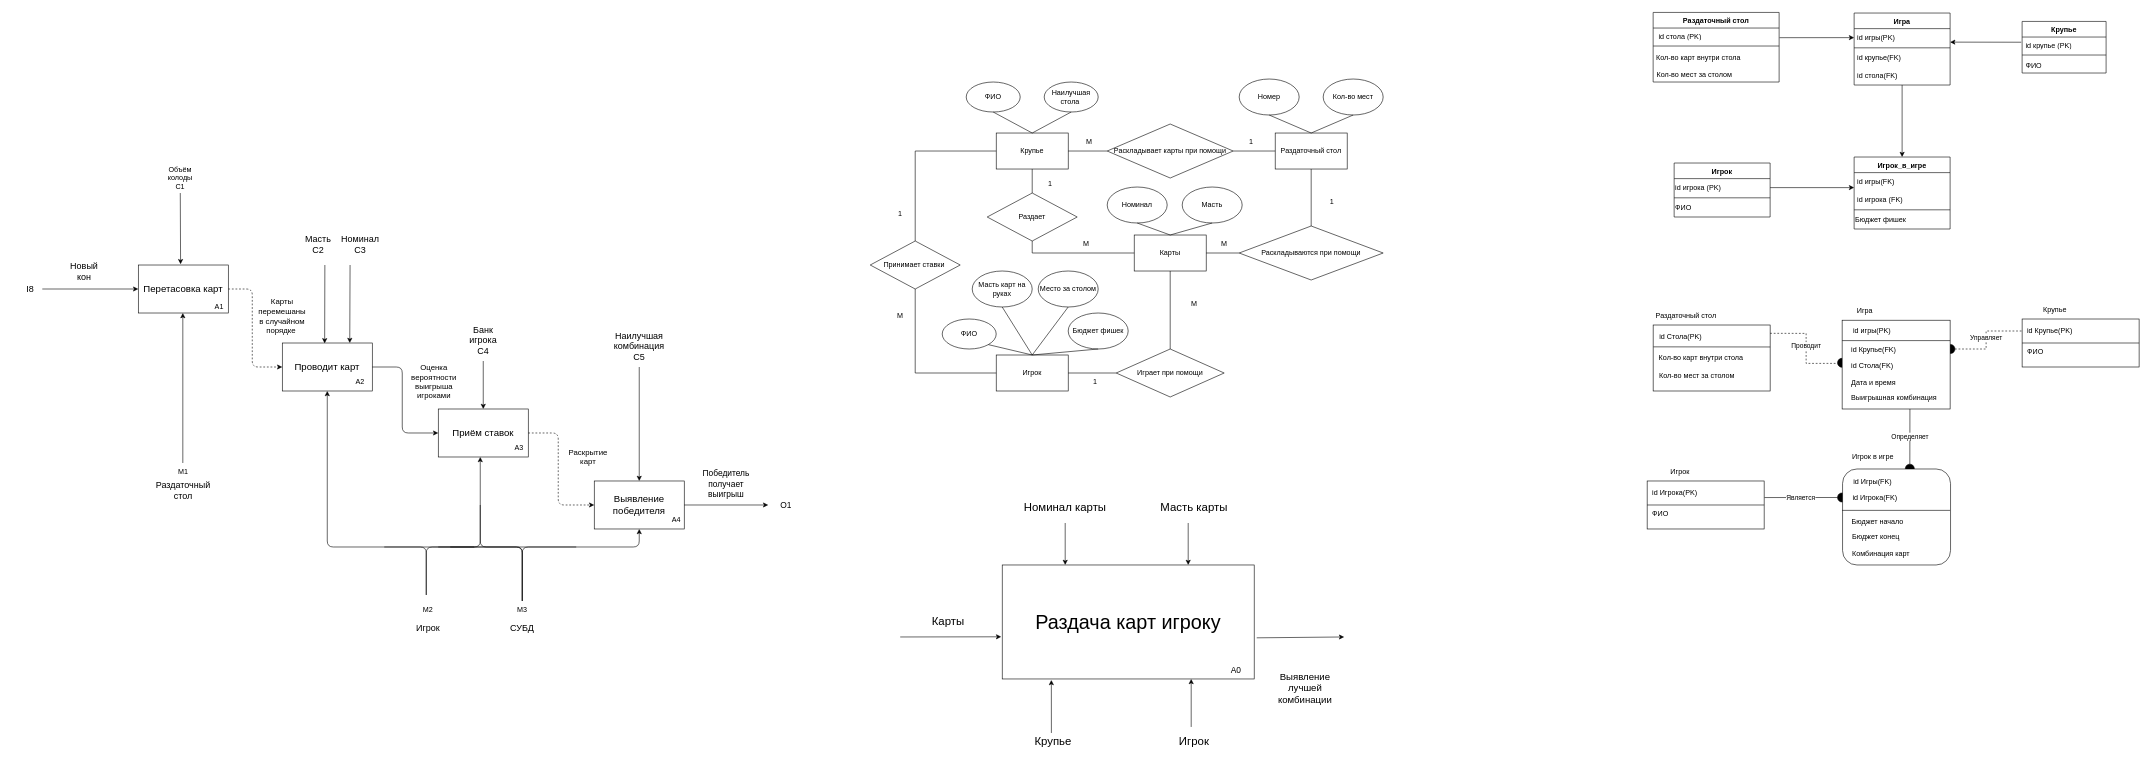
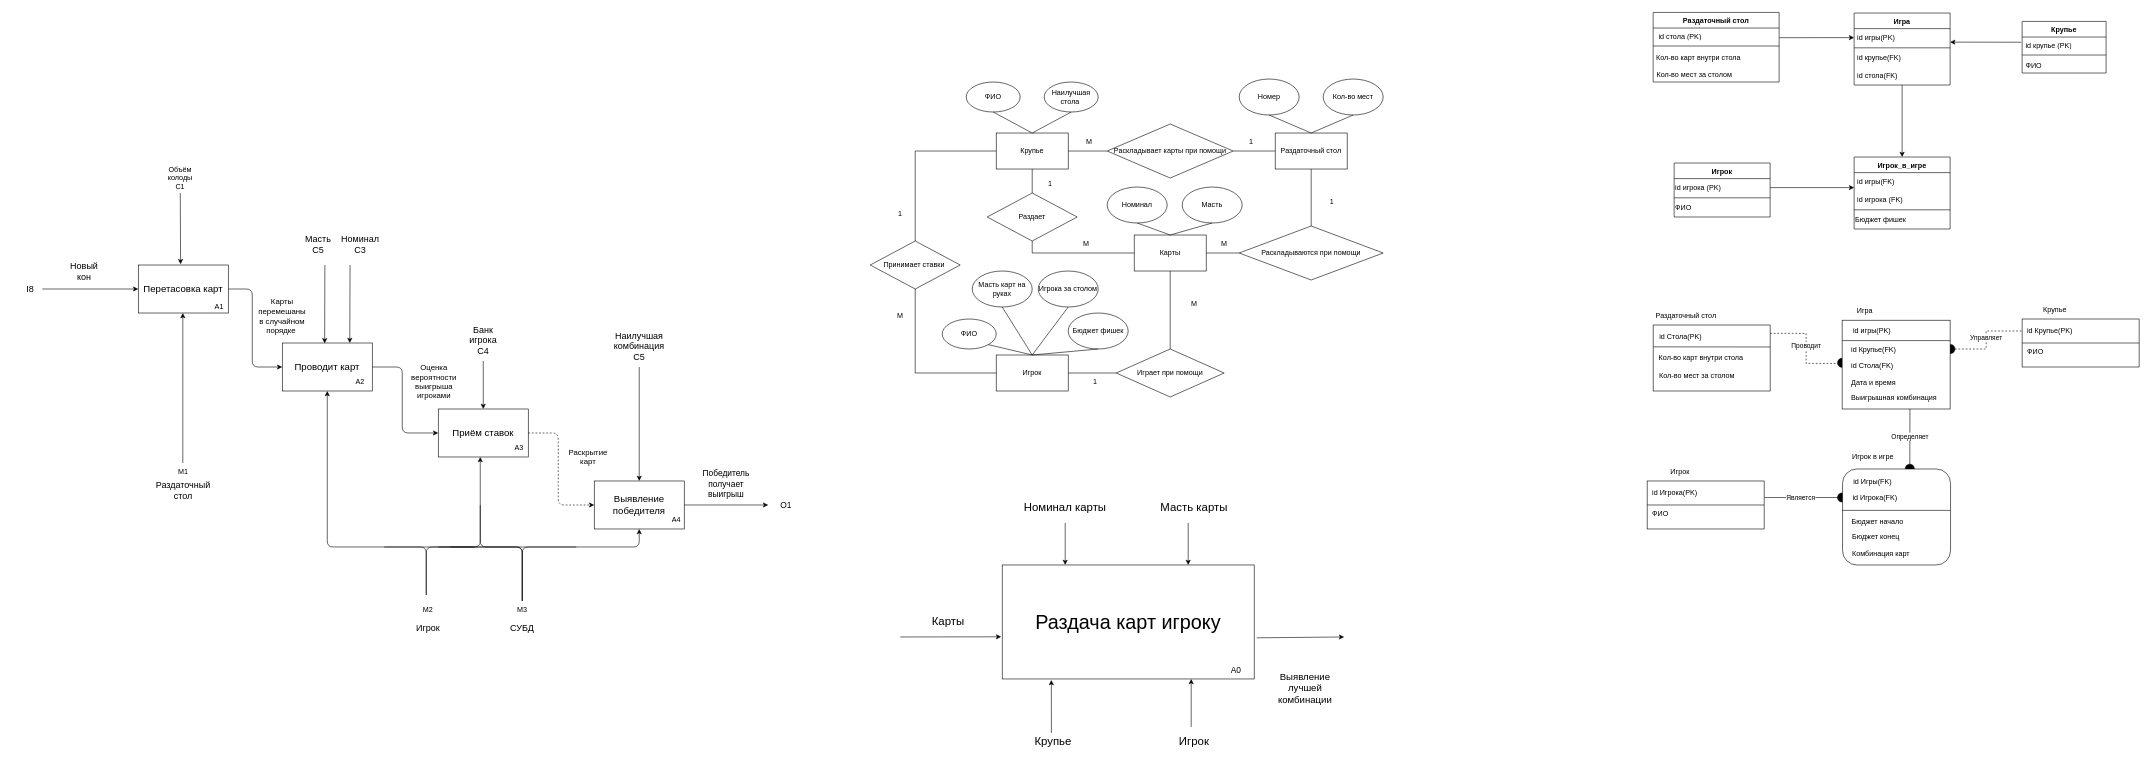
(318, 244) -> (318, 244)
(1068, 289) -> (1068, 289)
(252, 329) -> (252, 329)
